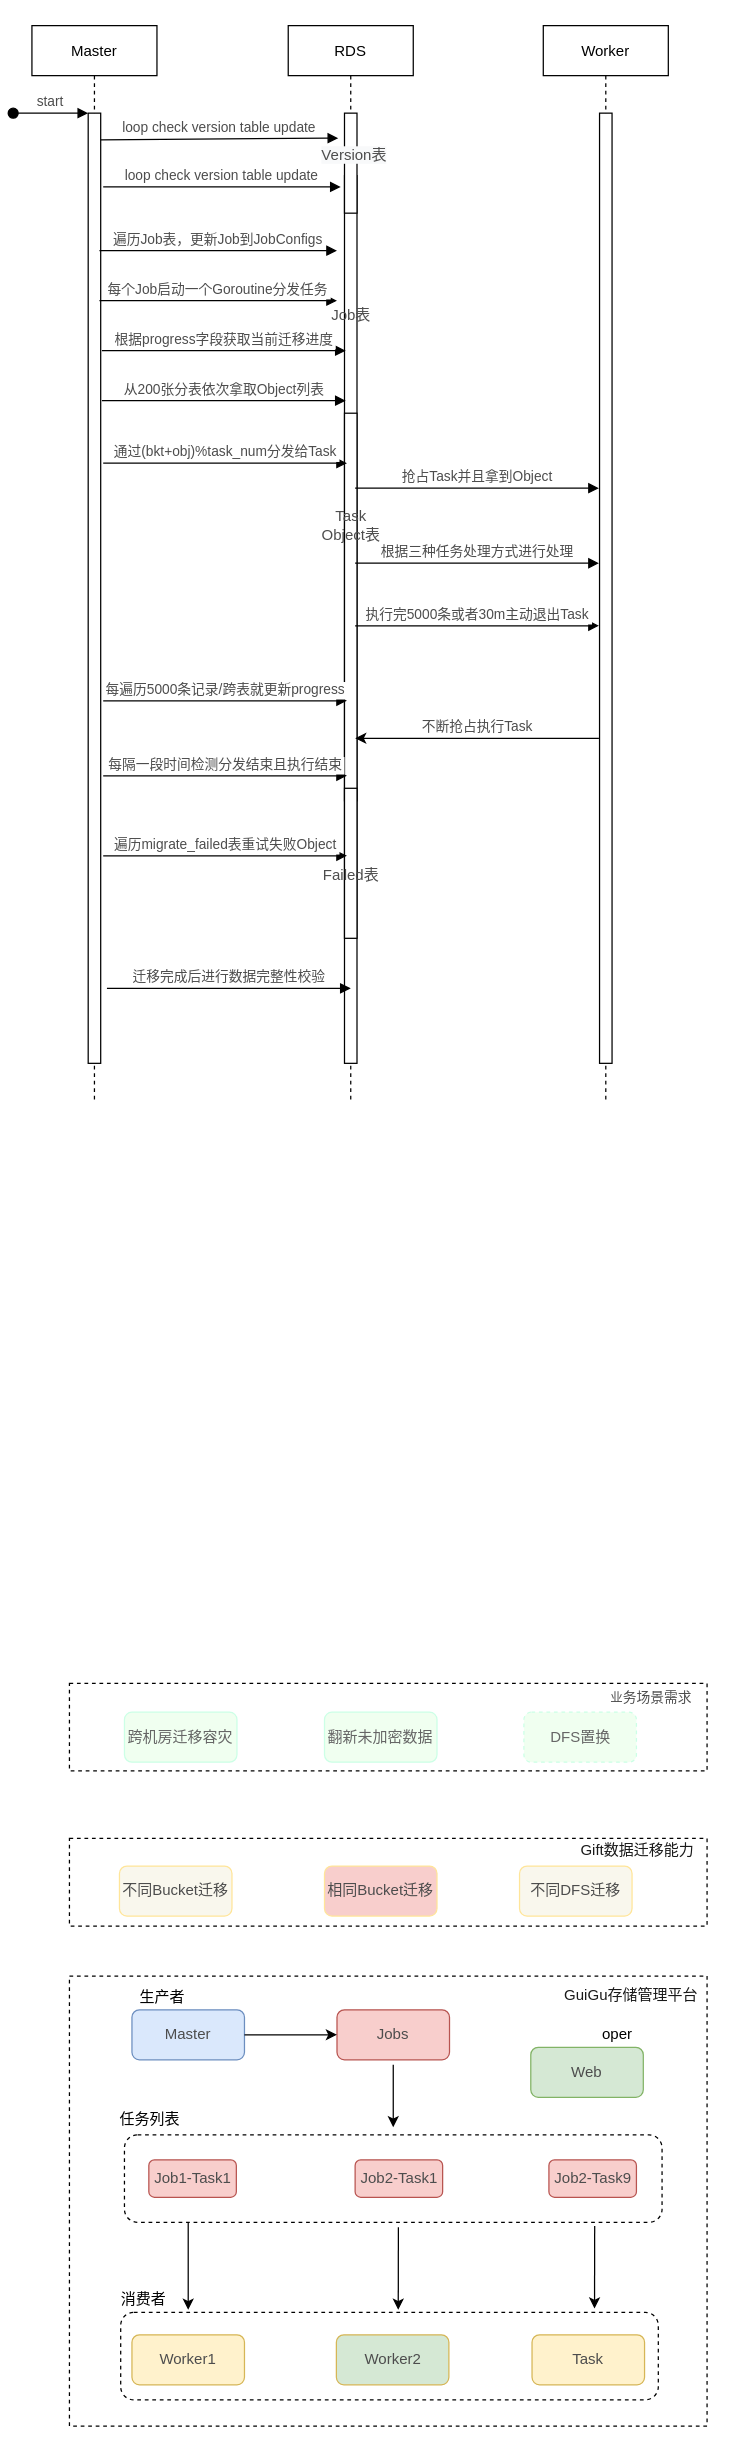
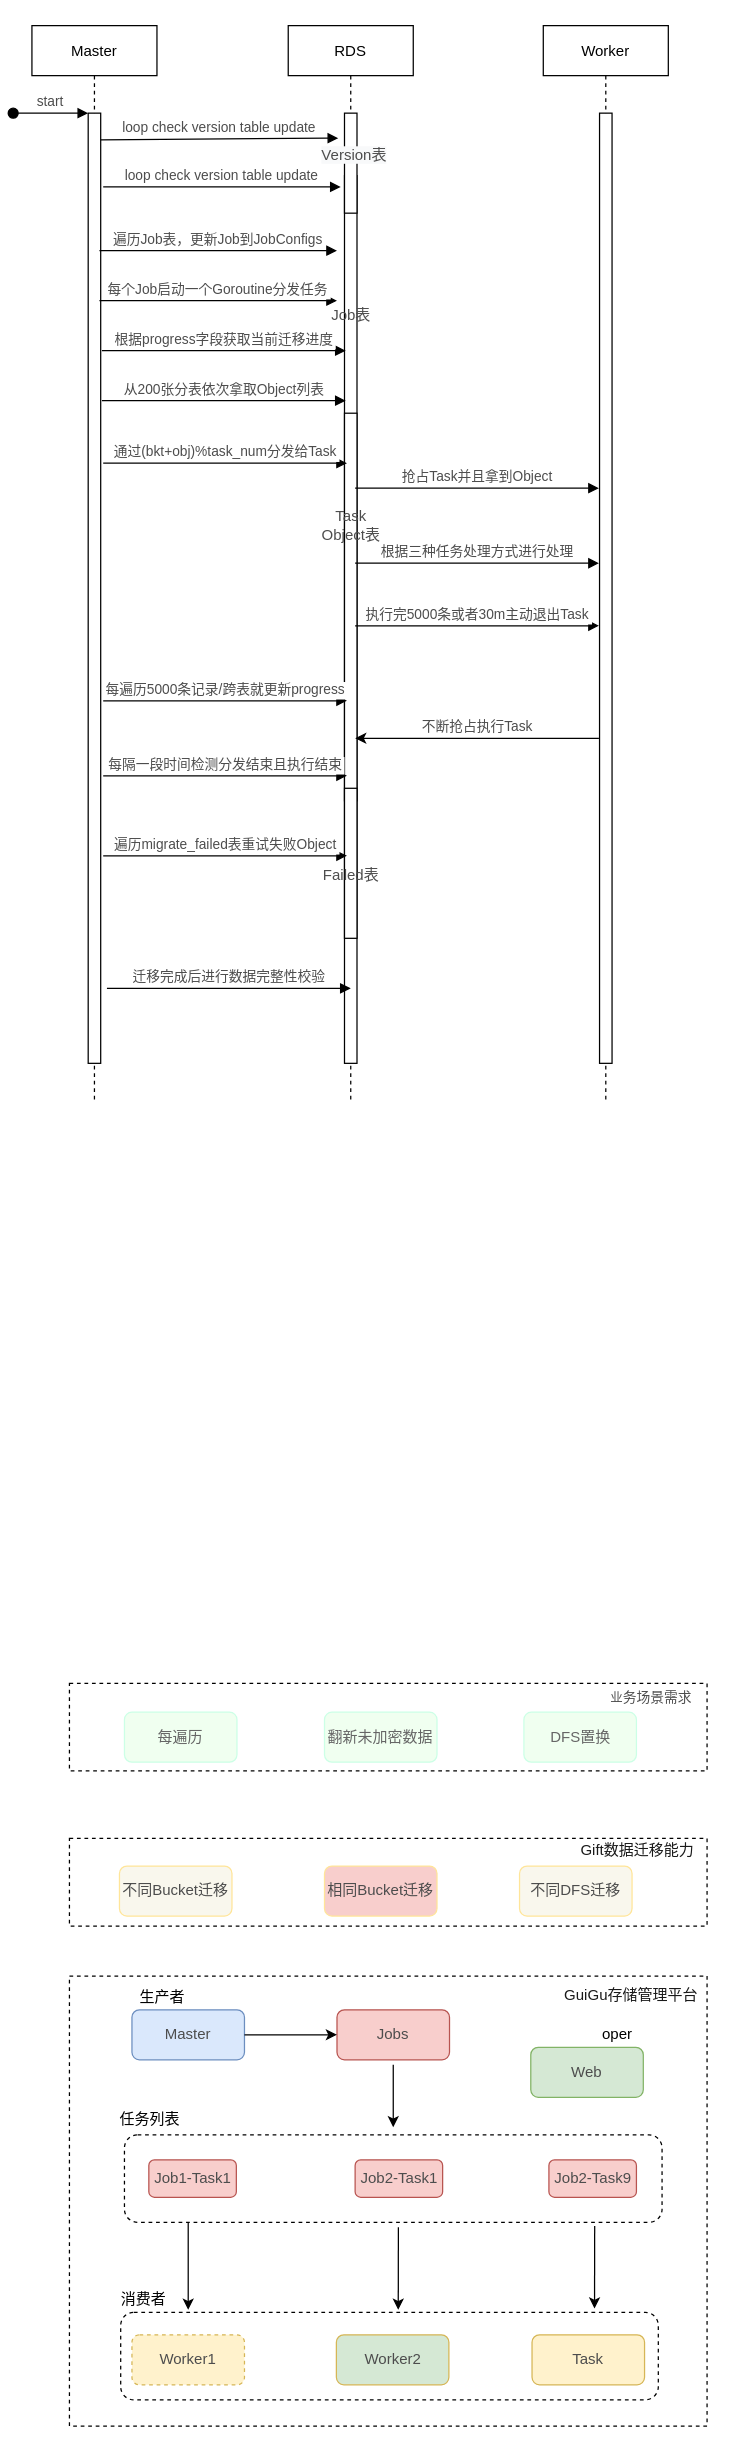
(181, 1737) -> (181, 1737)
(580, 1737) -> (580, 1737)
(188, 2359) -> (188, 2359)
